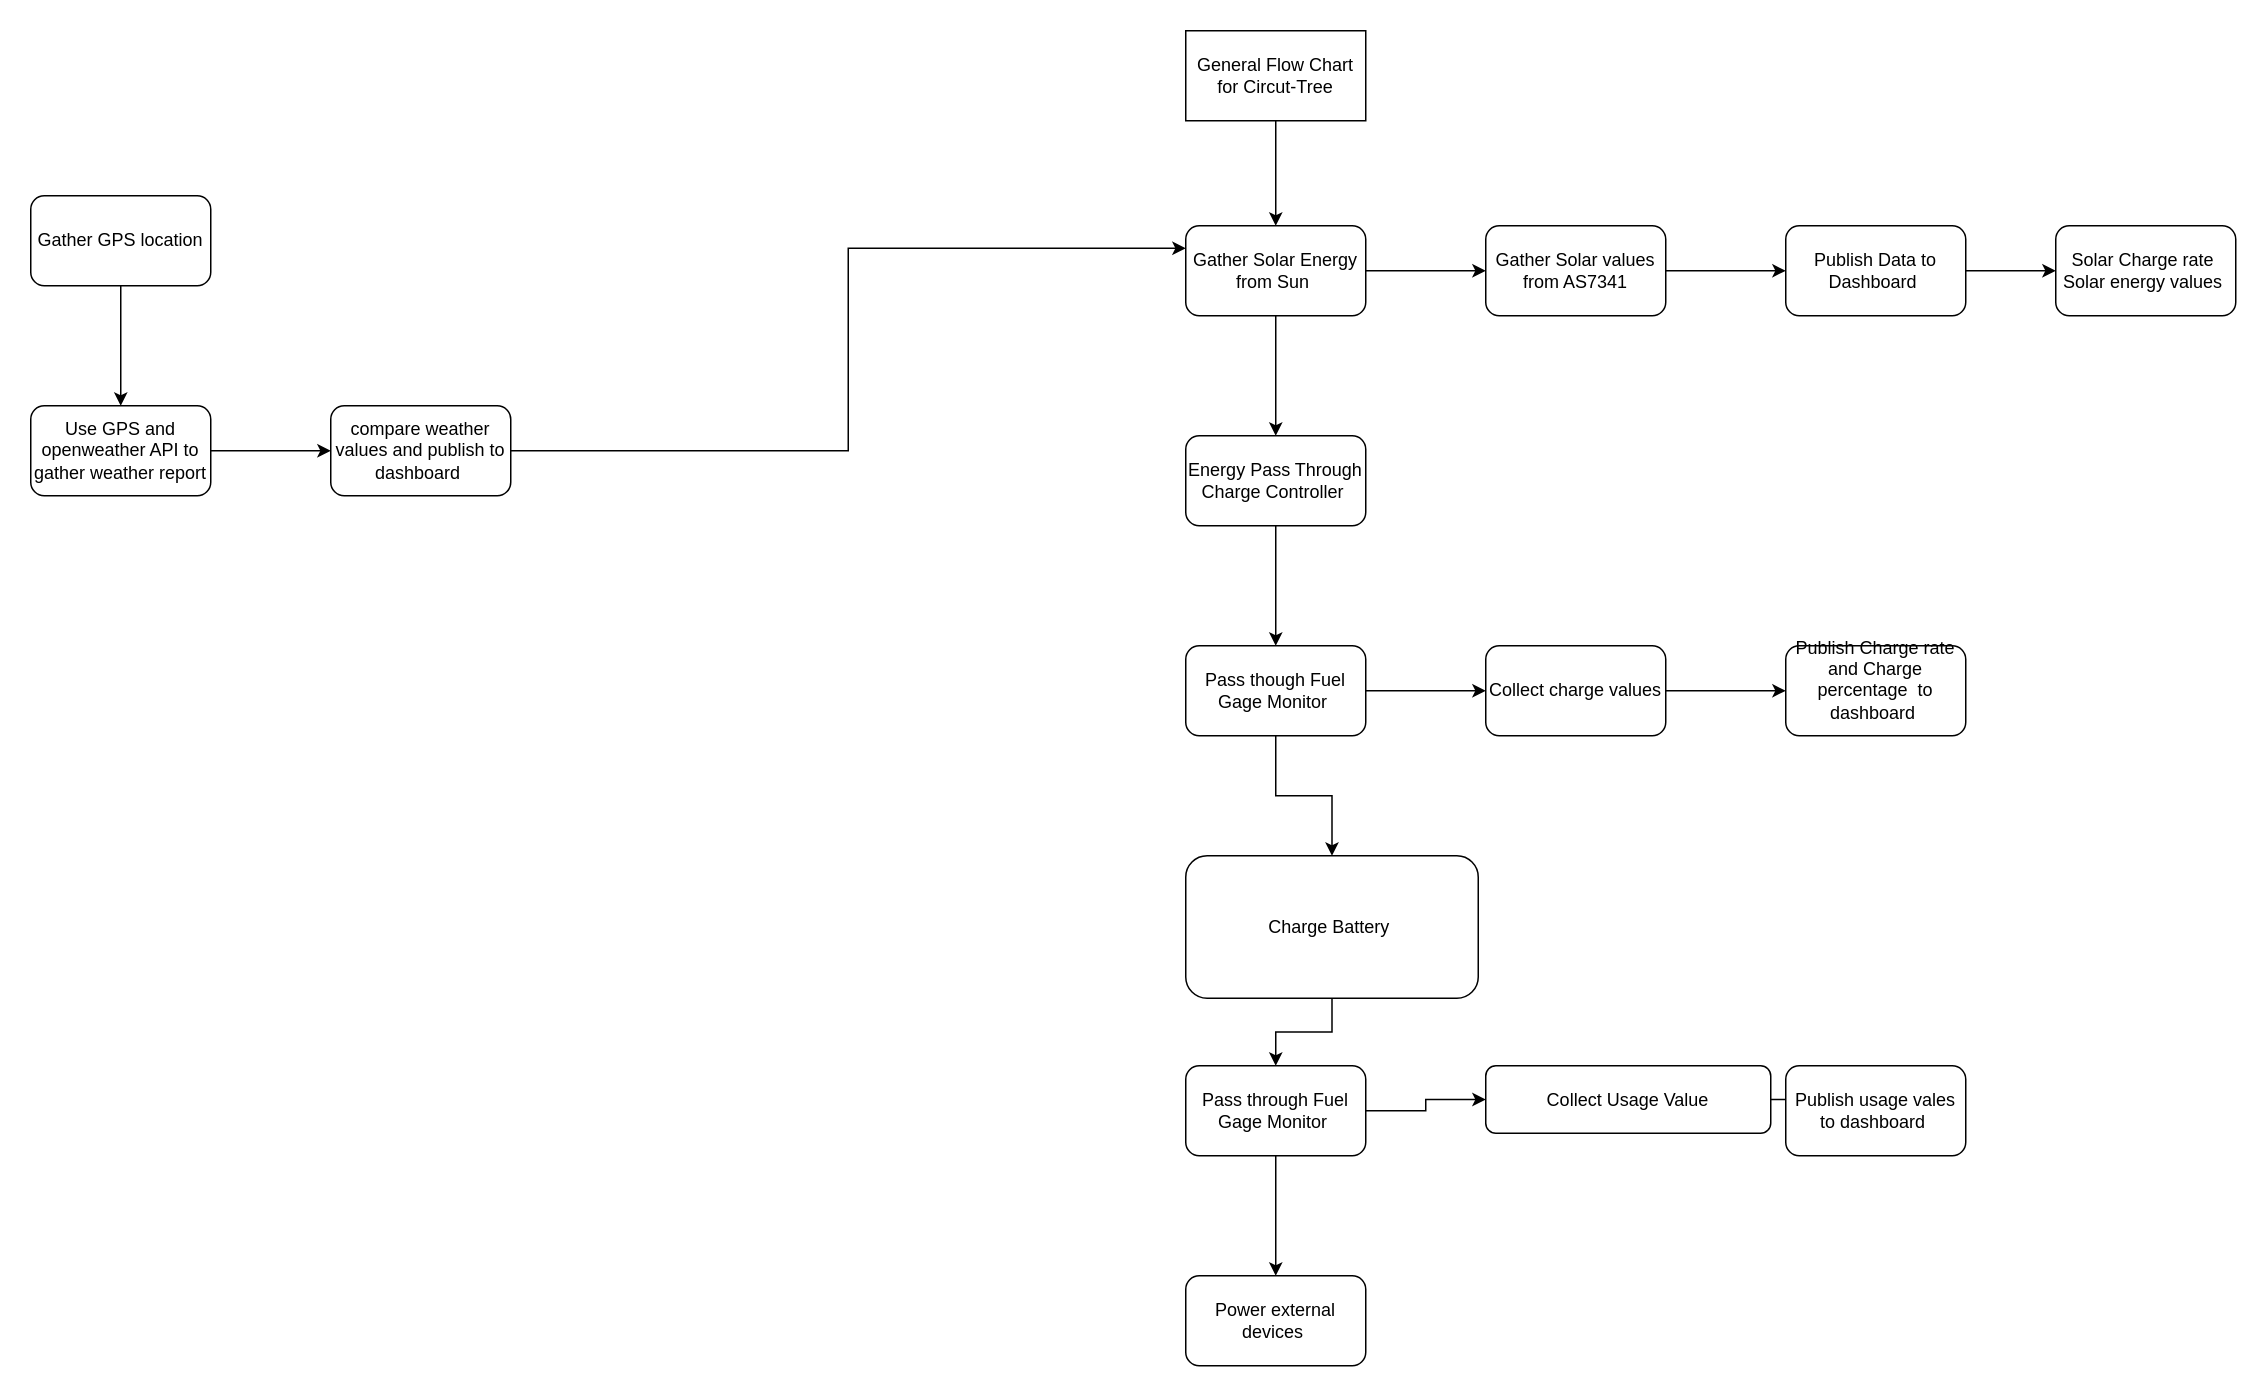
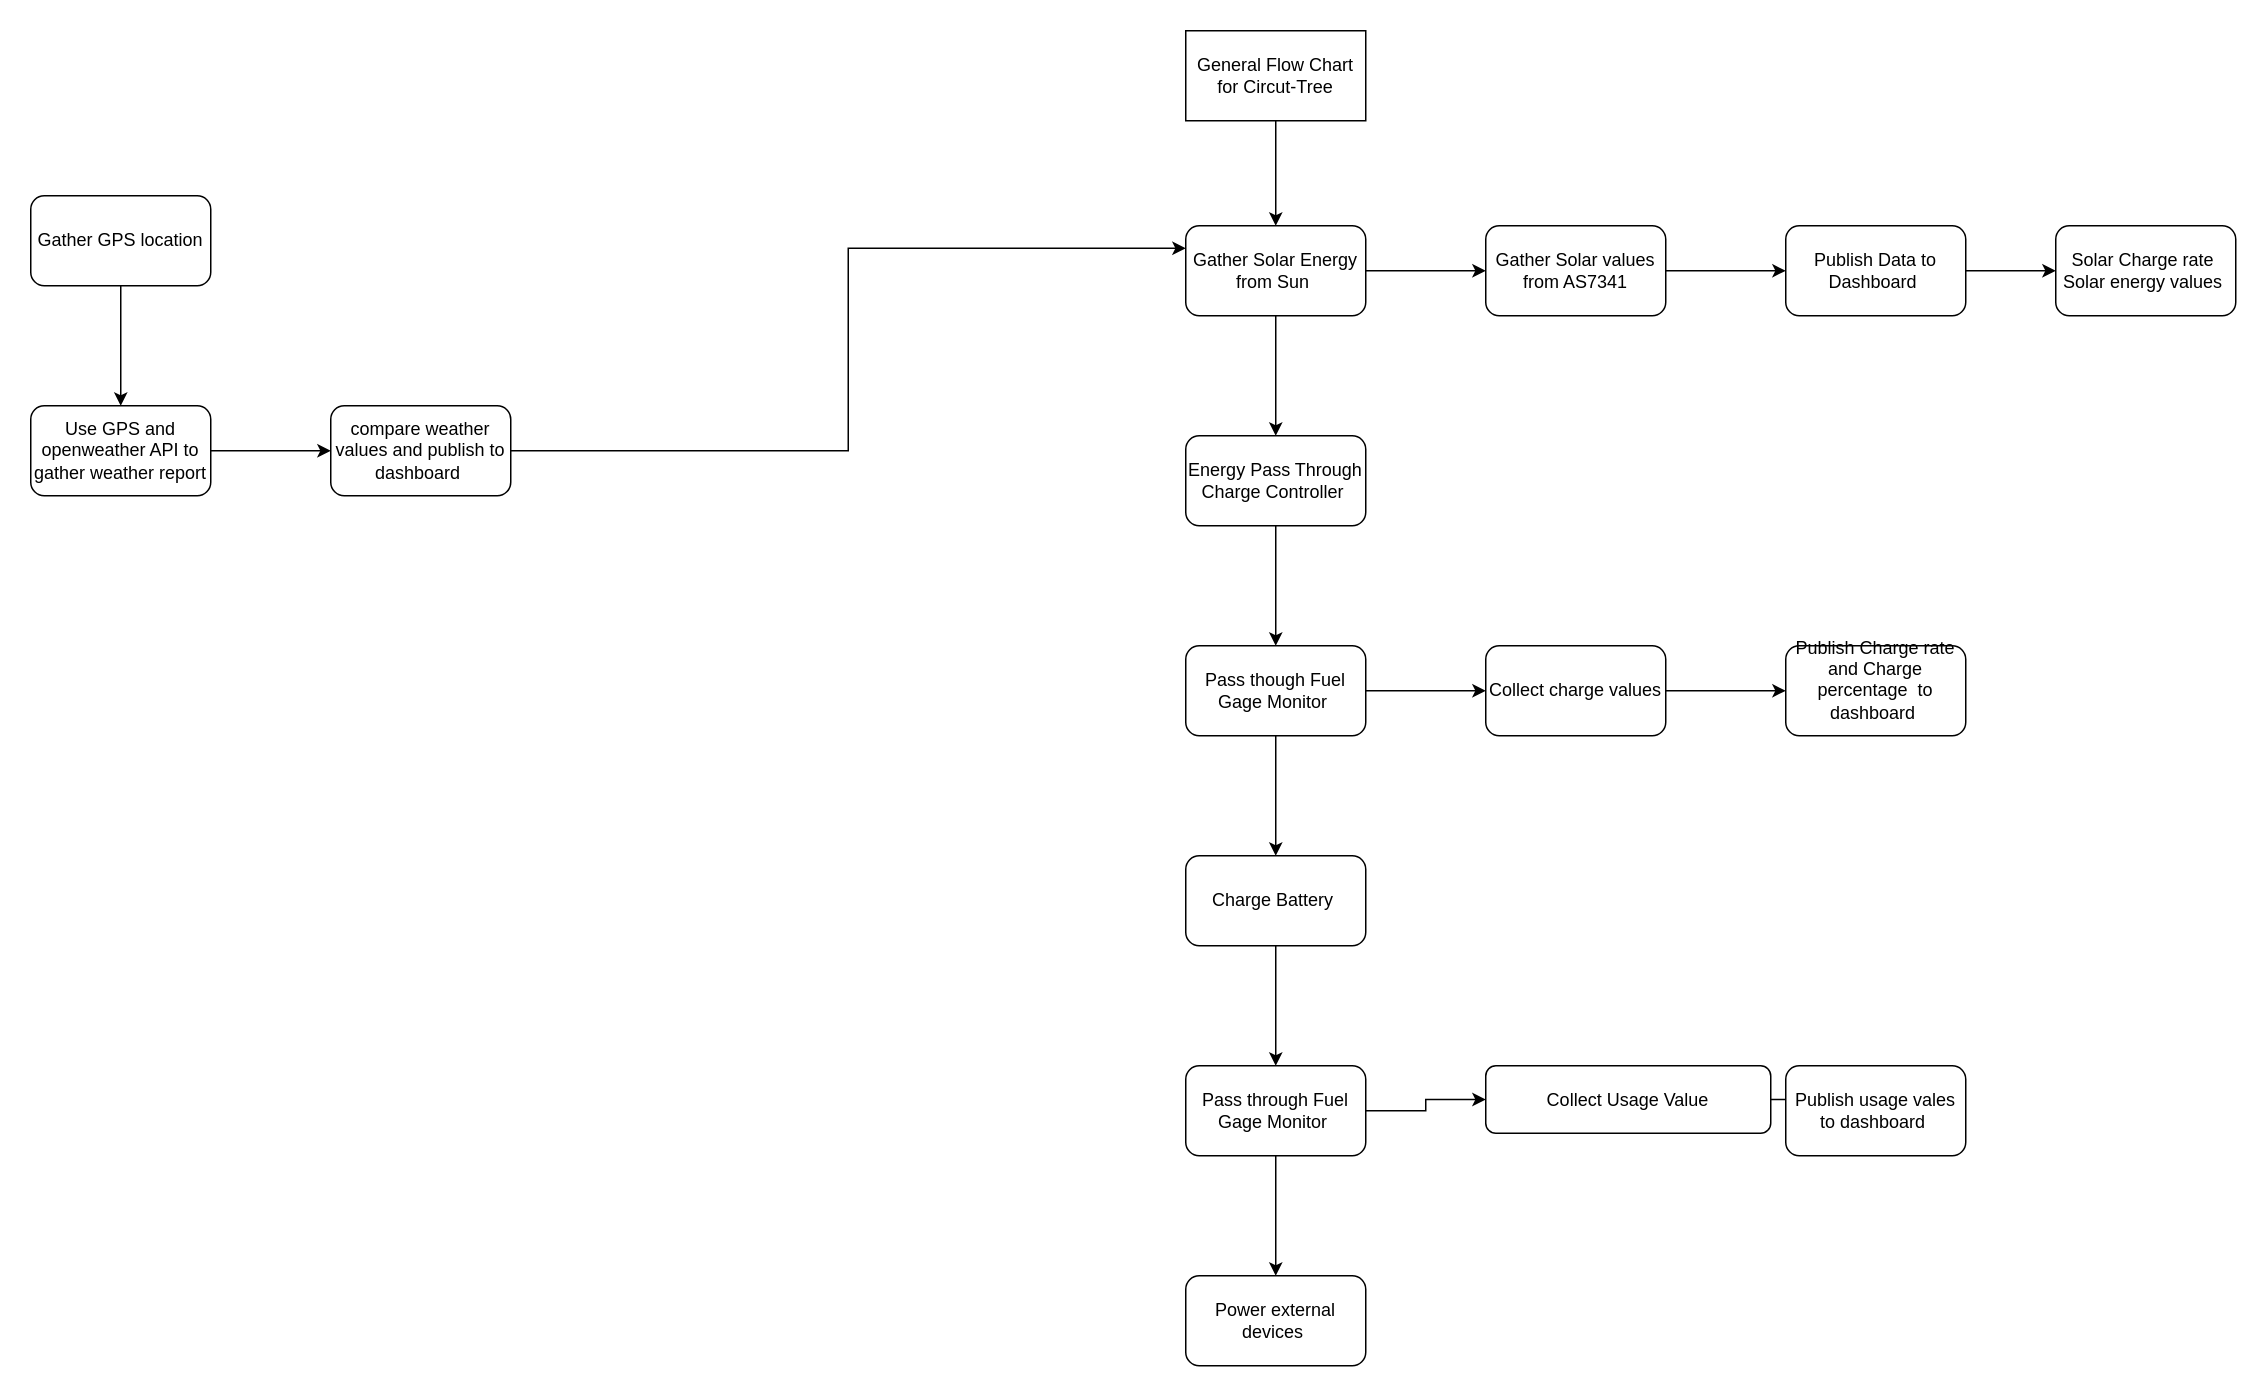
(1332, 927) -> (1276, 901)
